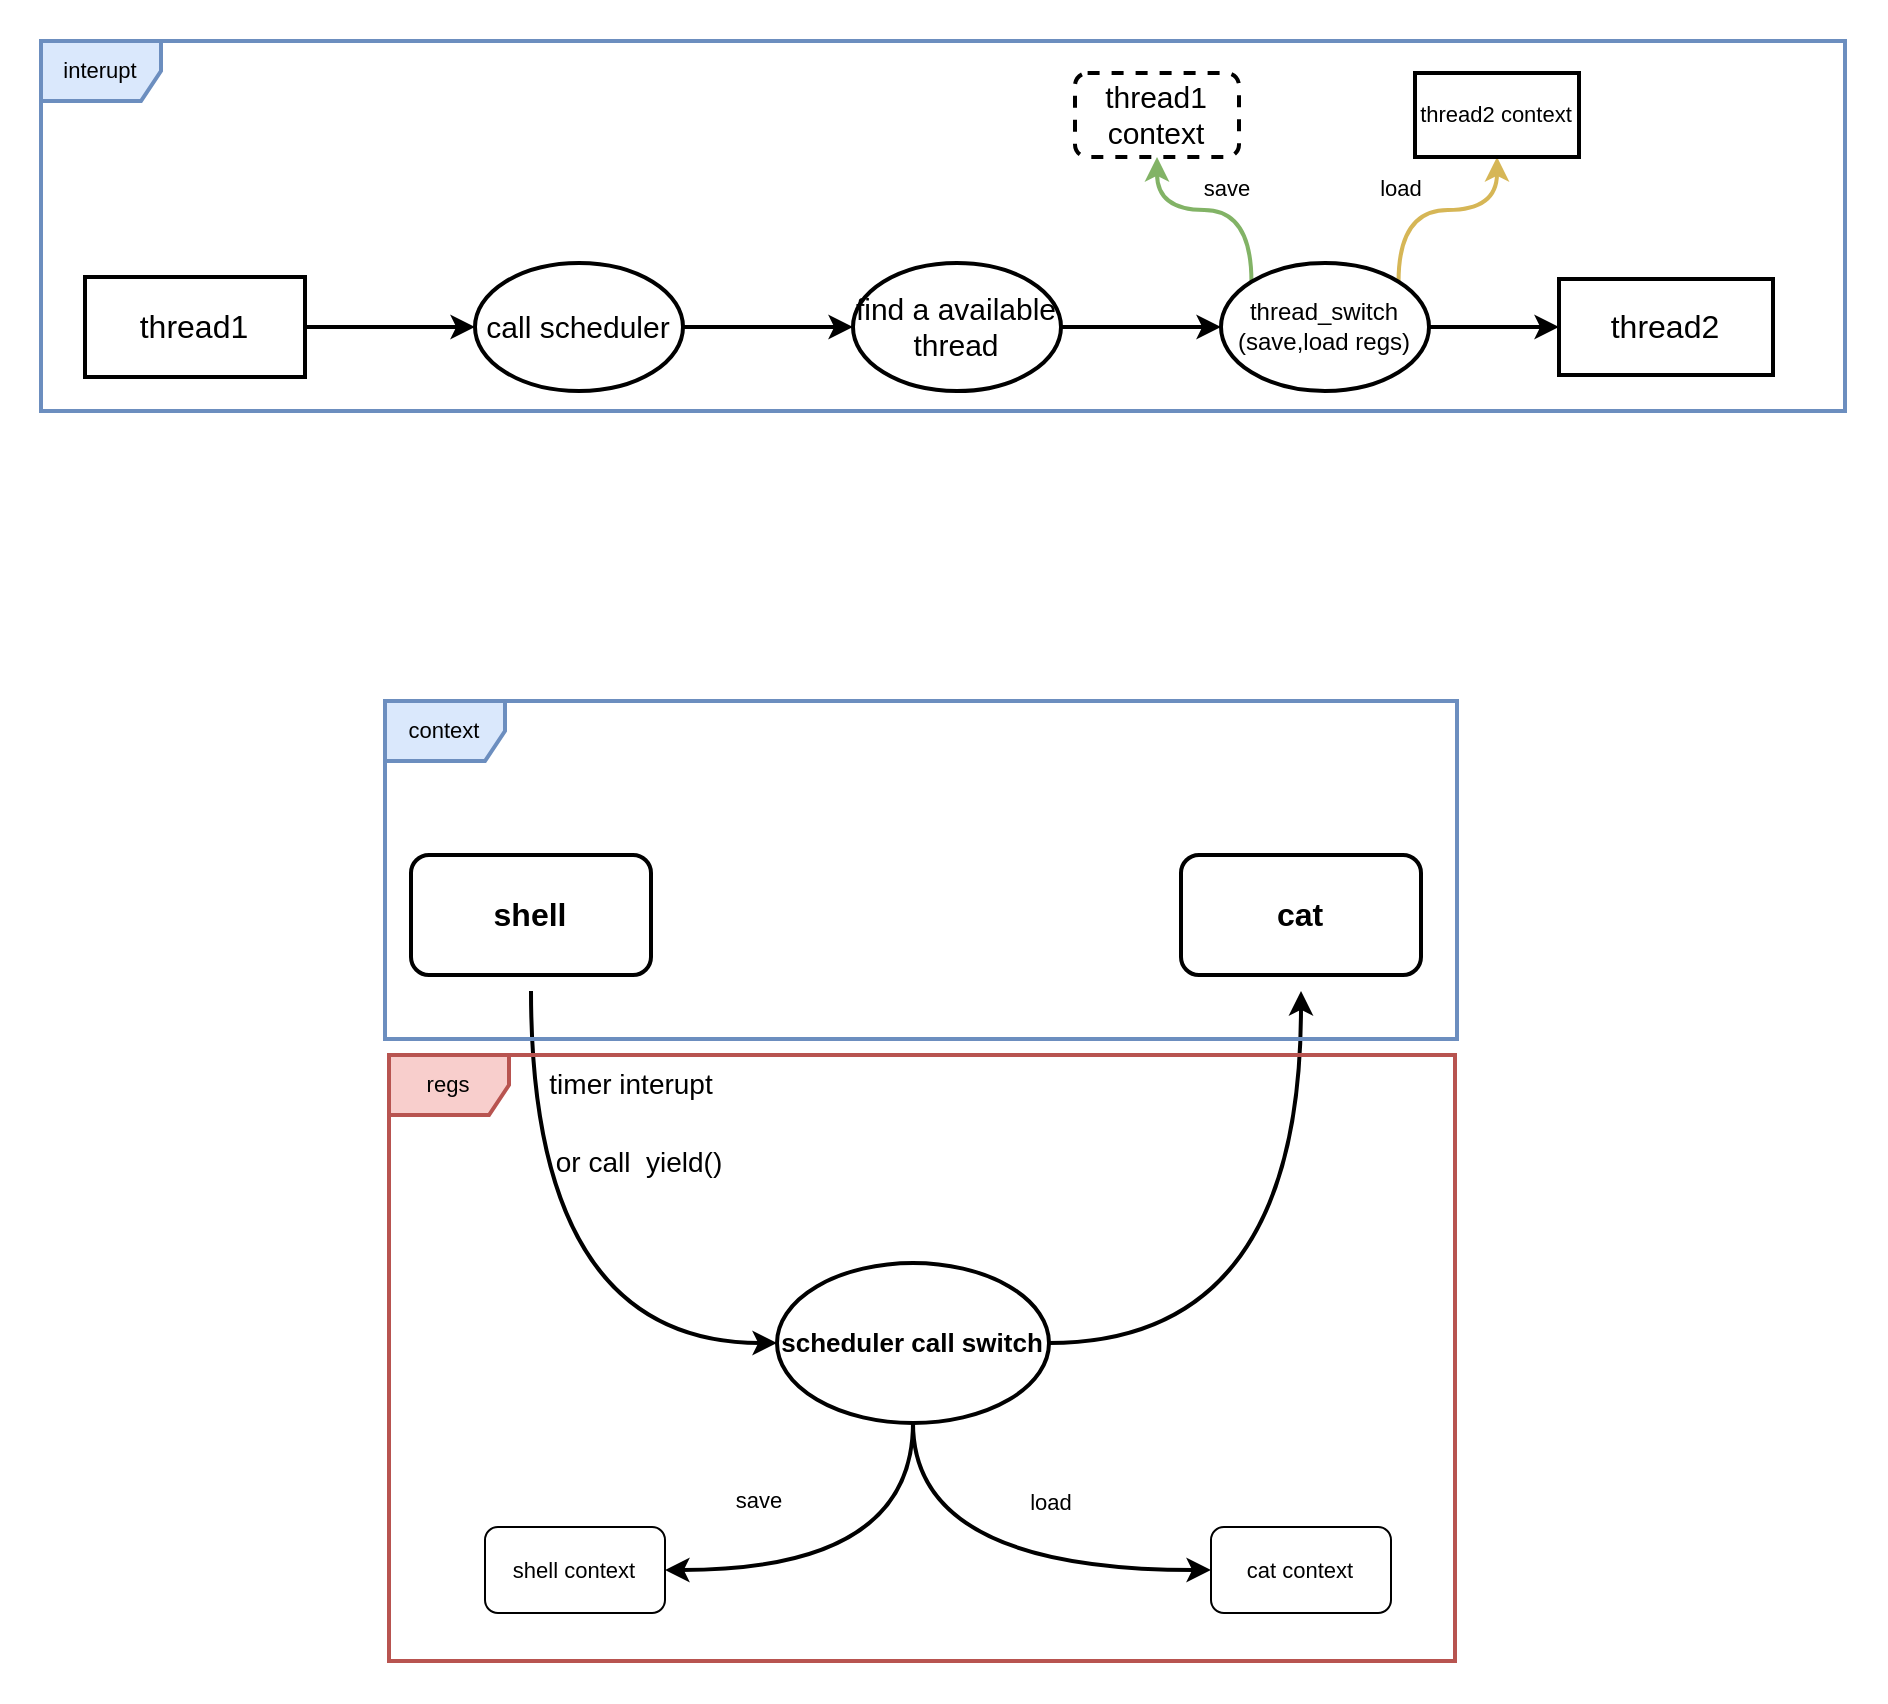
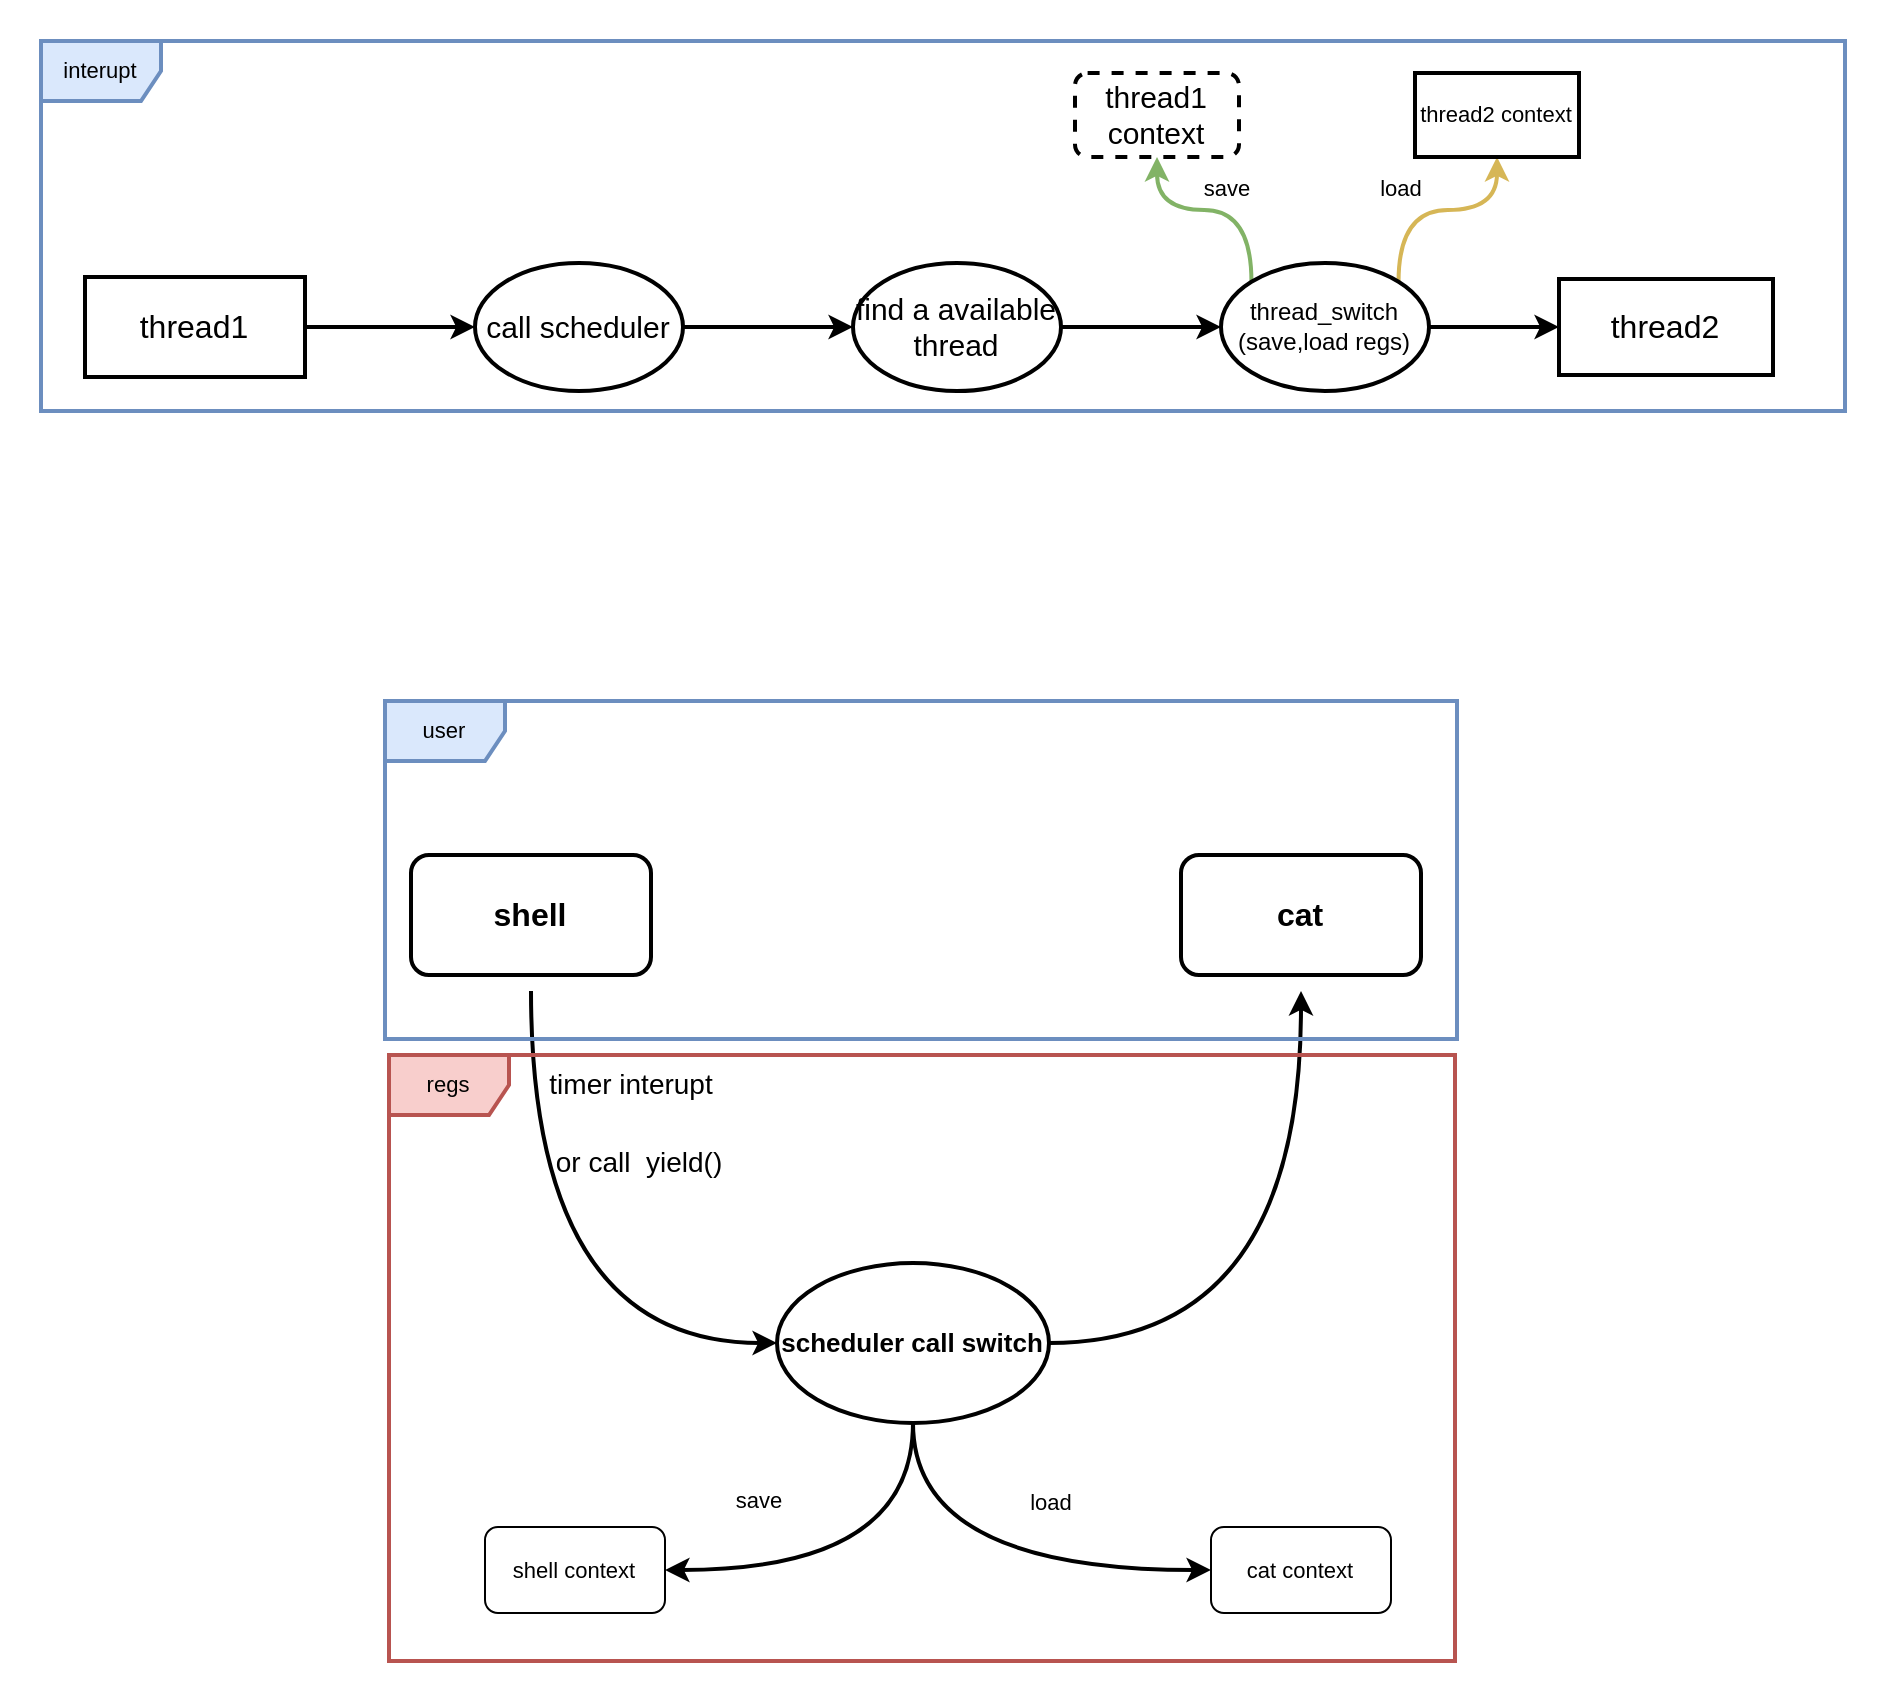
(445, 731) -> (445, 731)
